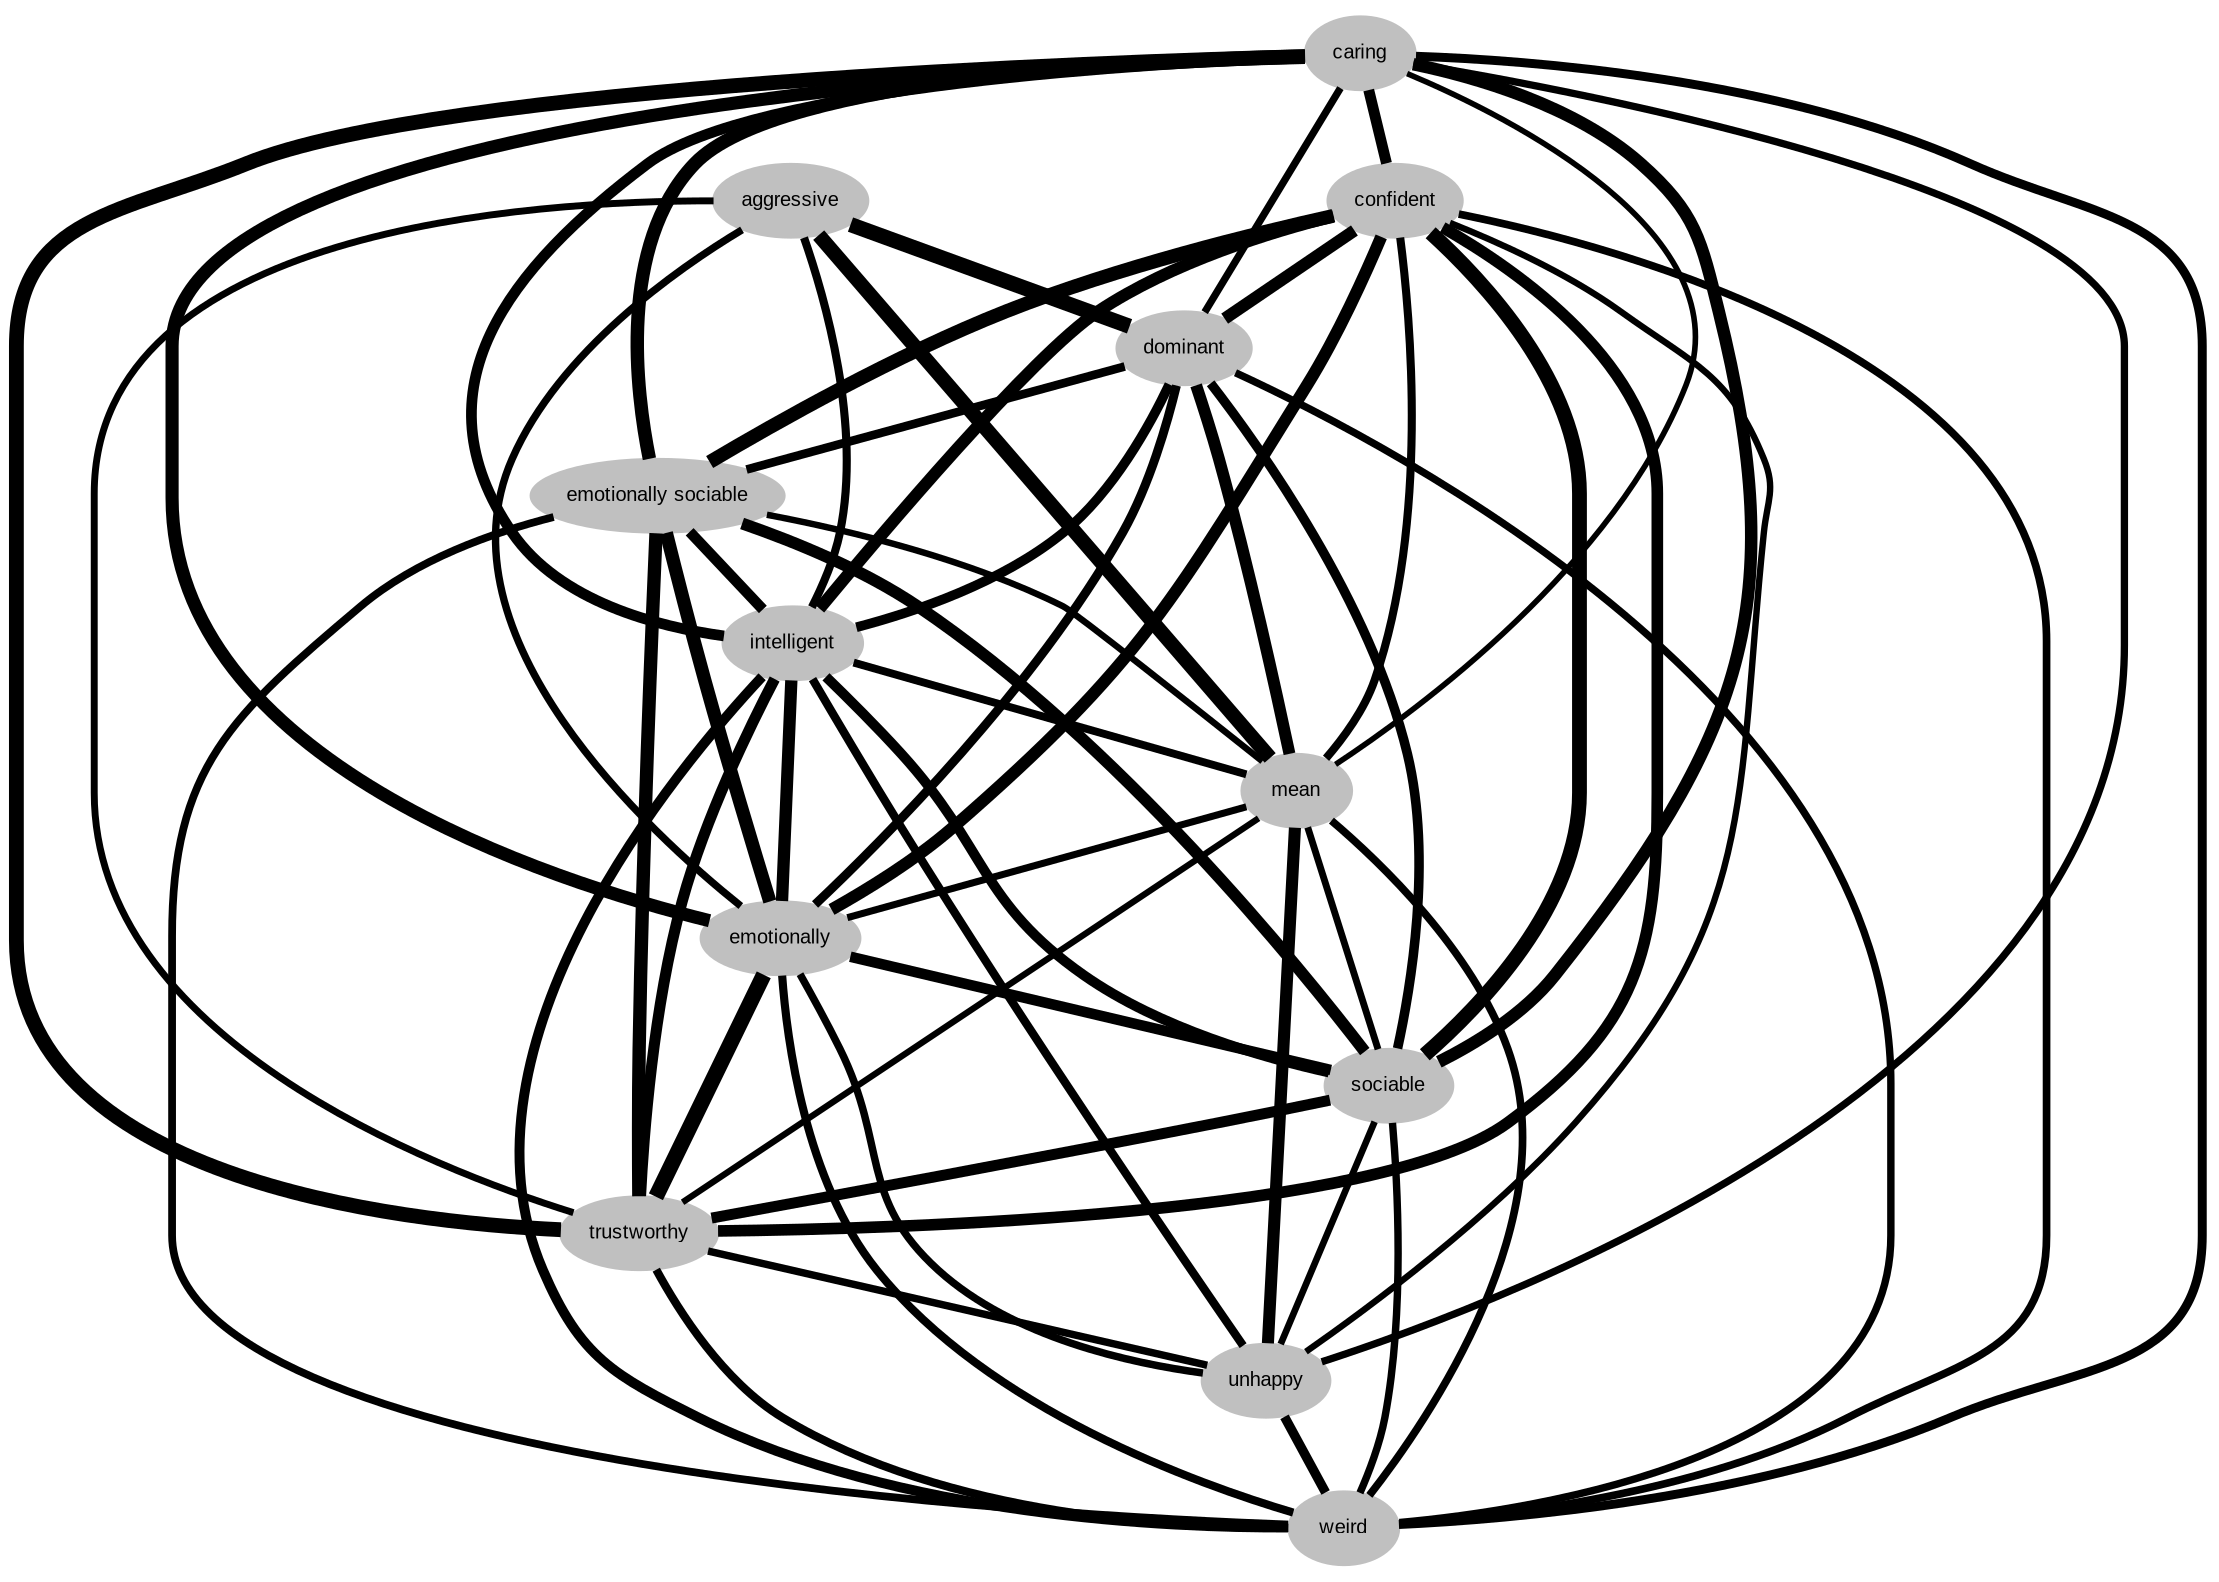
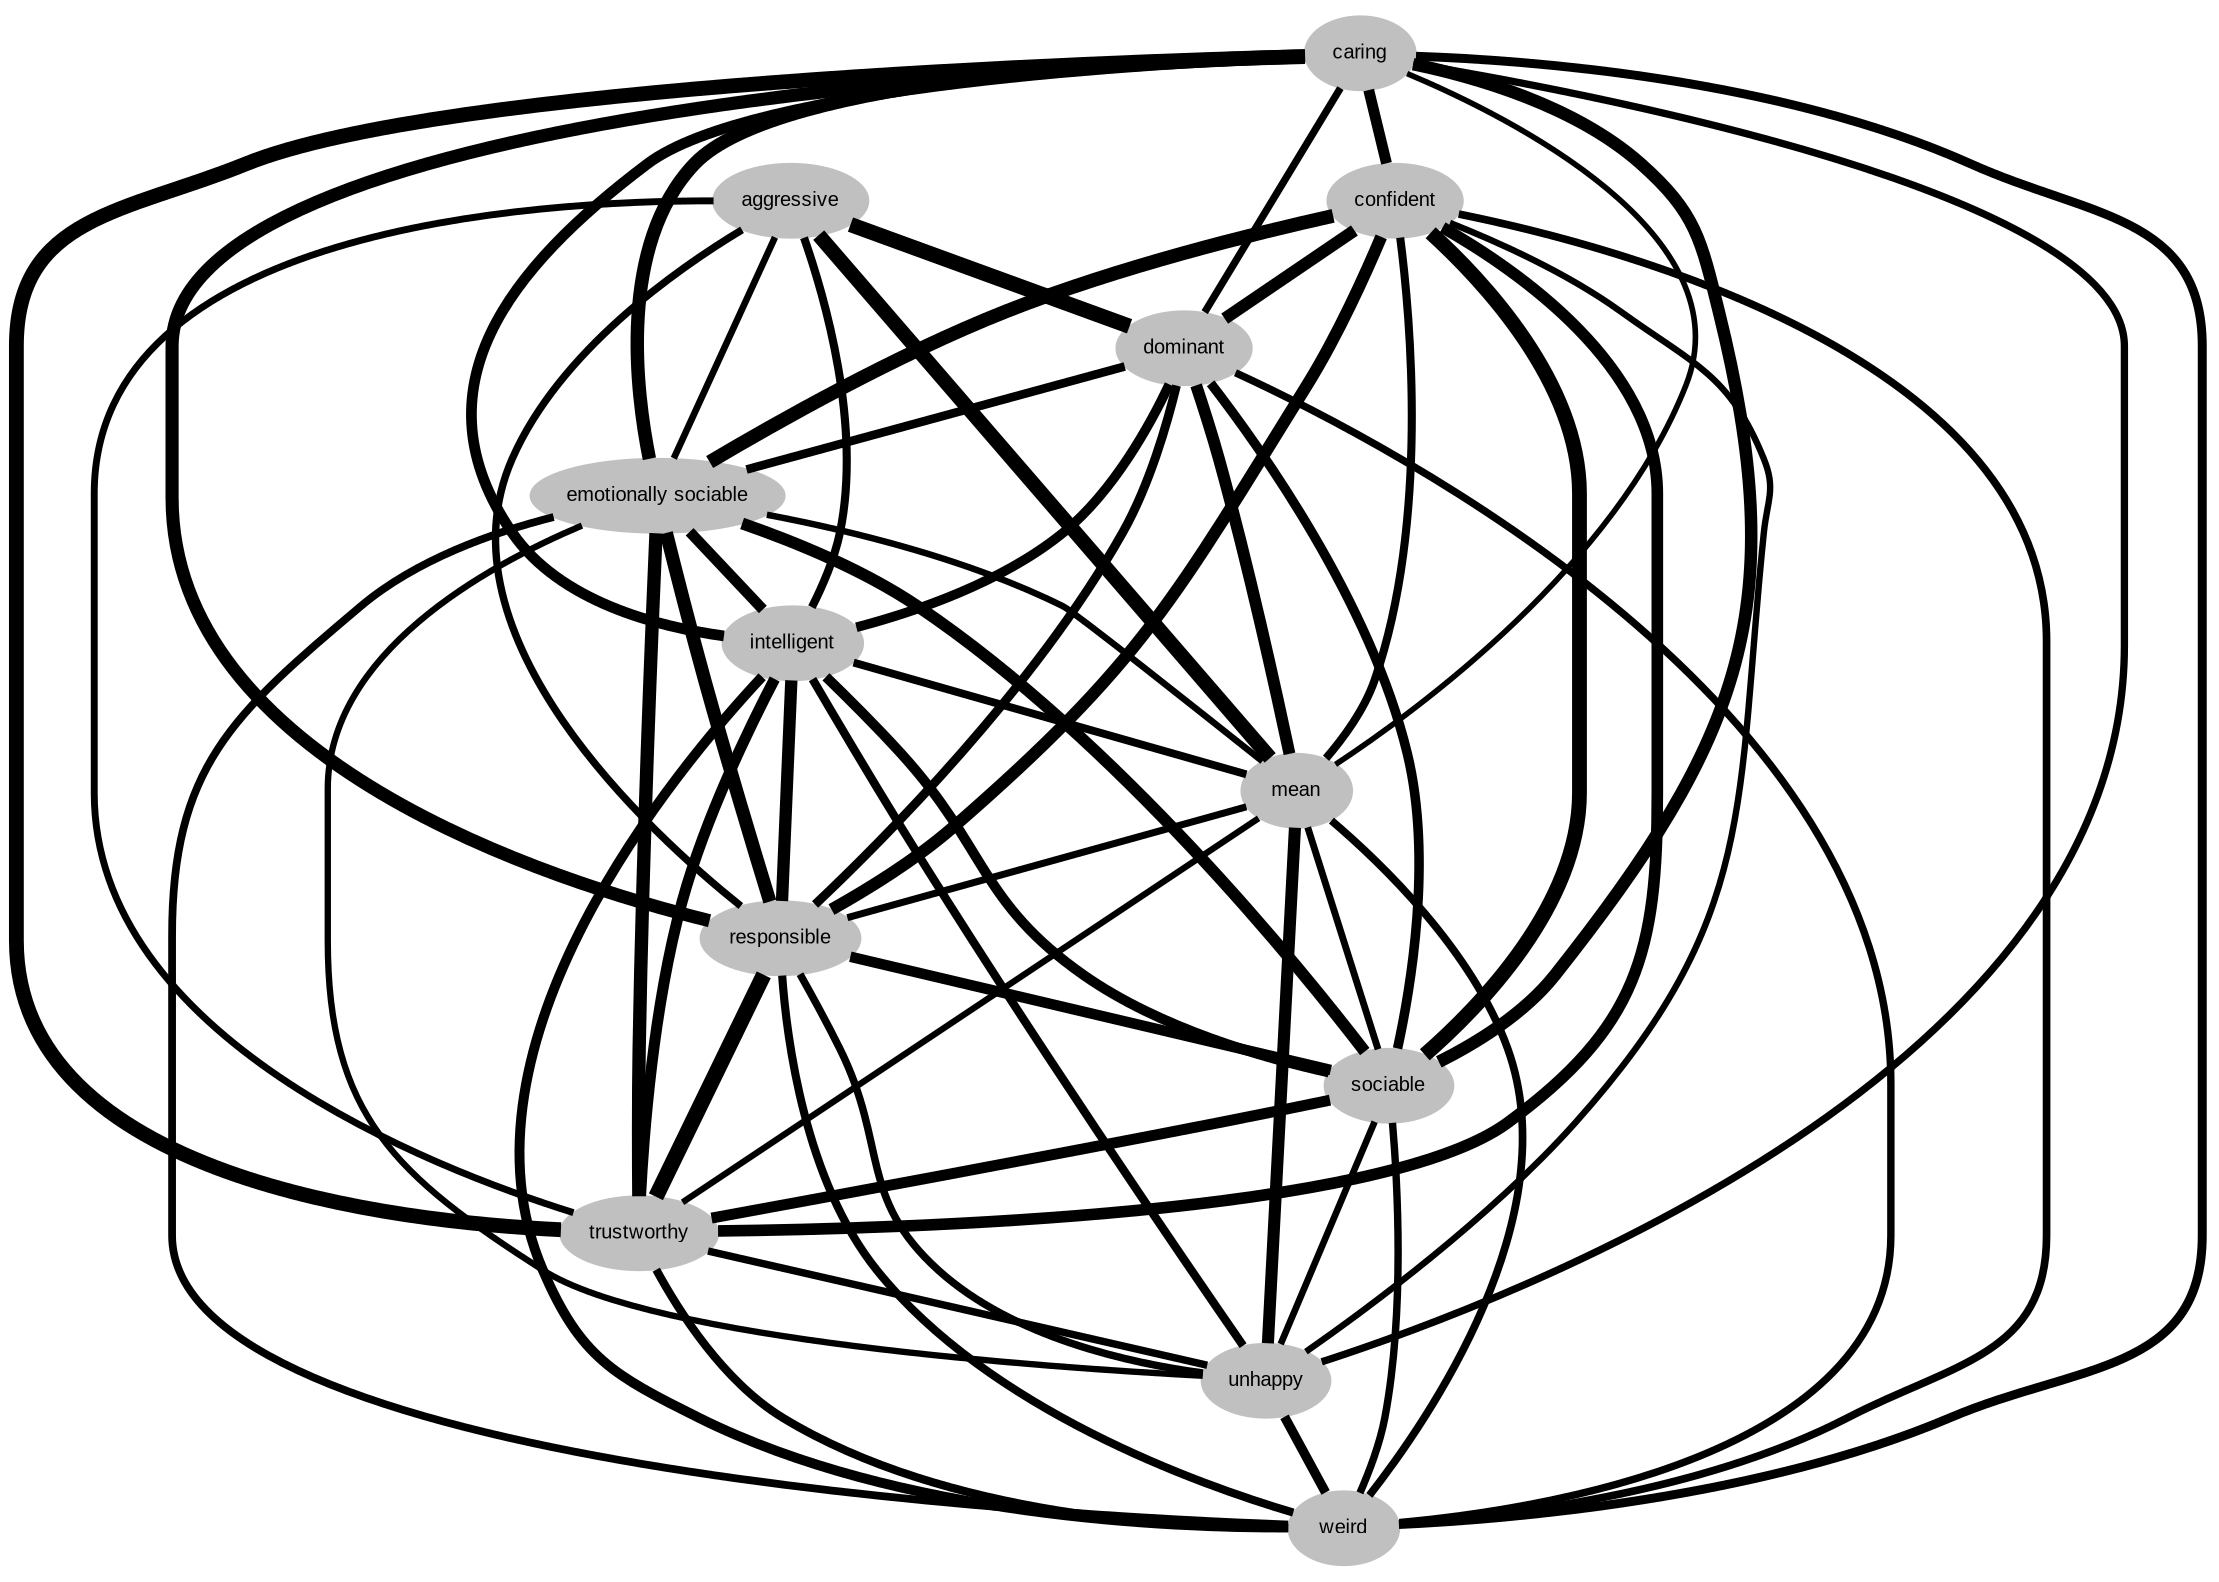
none -> (724, 348)
(1040, 361) -> none
(781, 938) -> (781, 938)
none -> (428, 1187)
